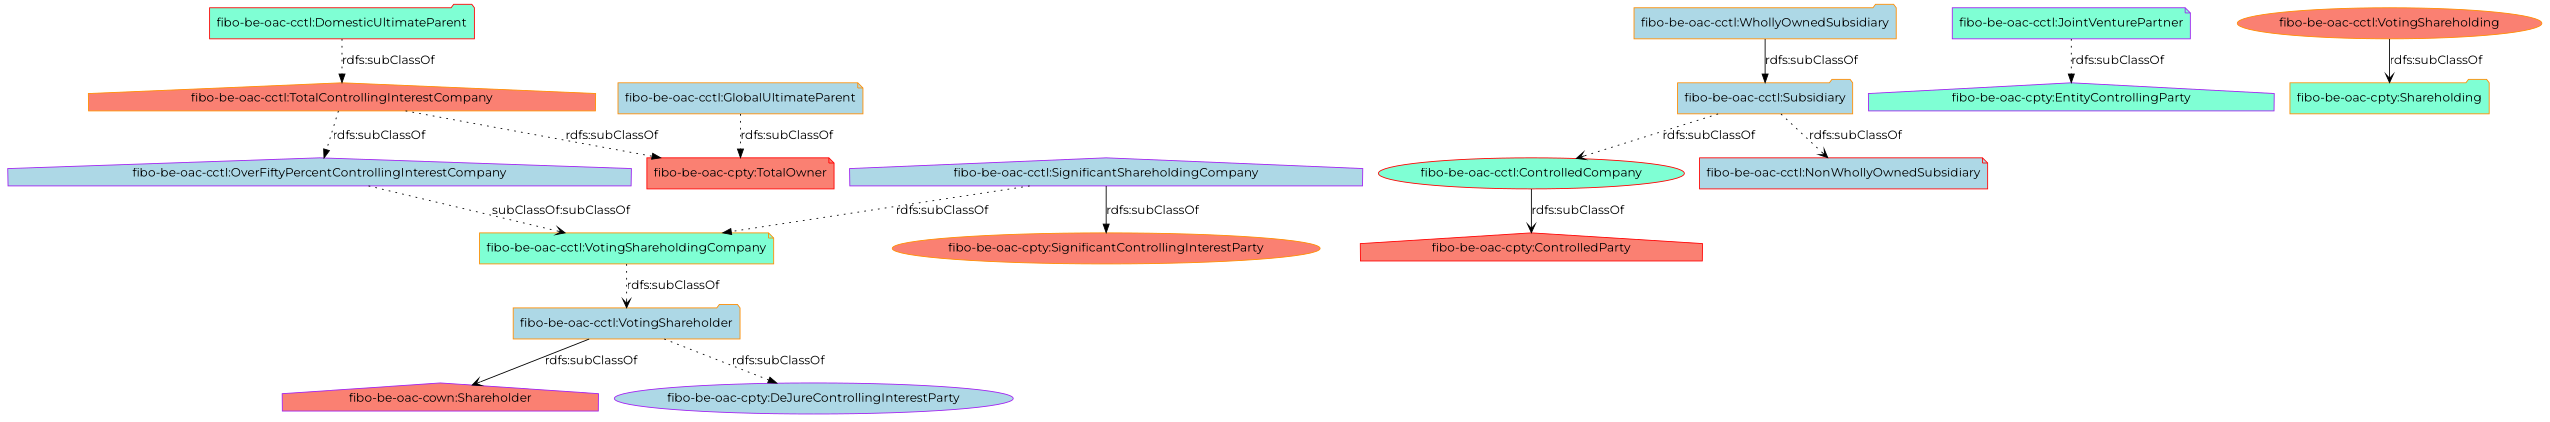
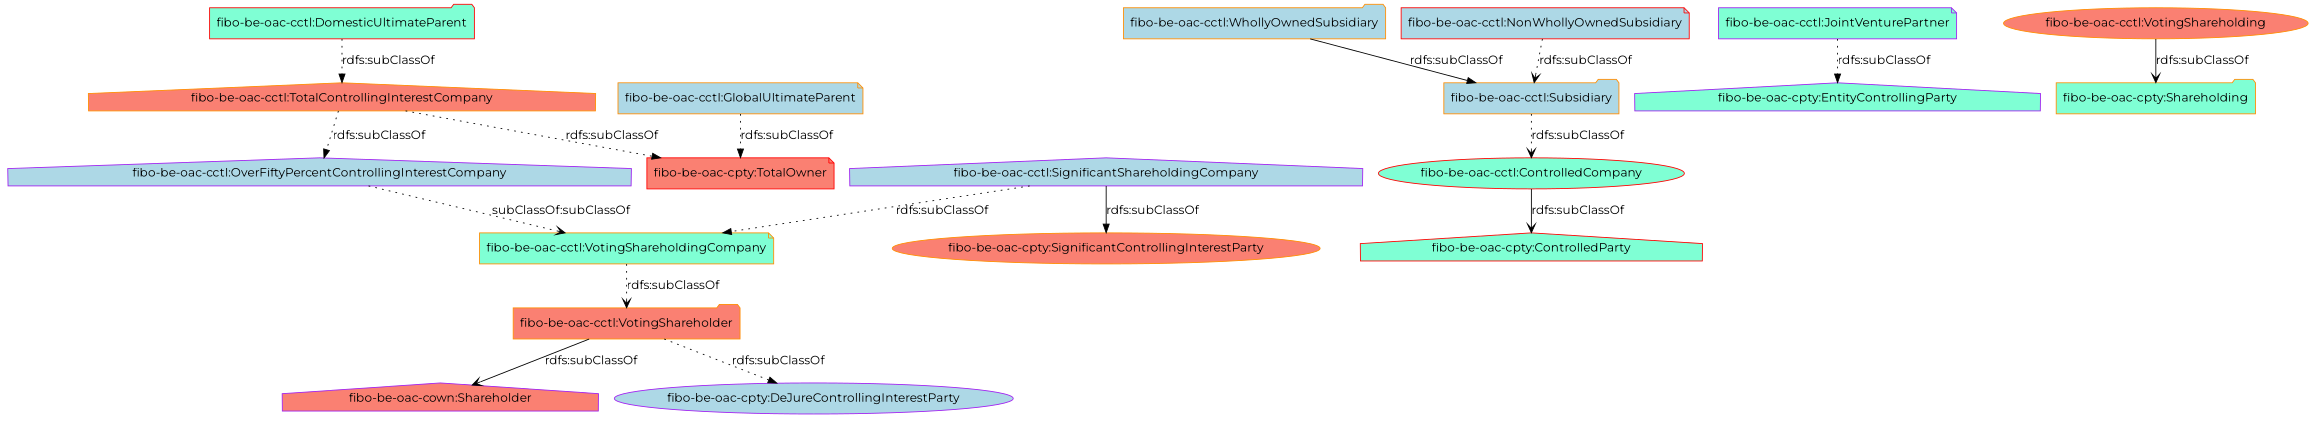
(1801, 133) -> (1539, 56)
(1531, 248) -> (1531, 248)
(627, 323) -> (627, 323)
